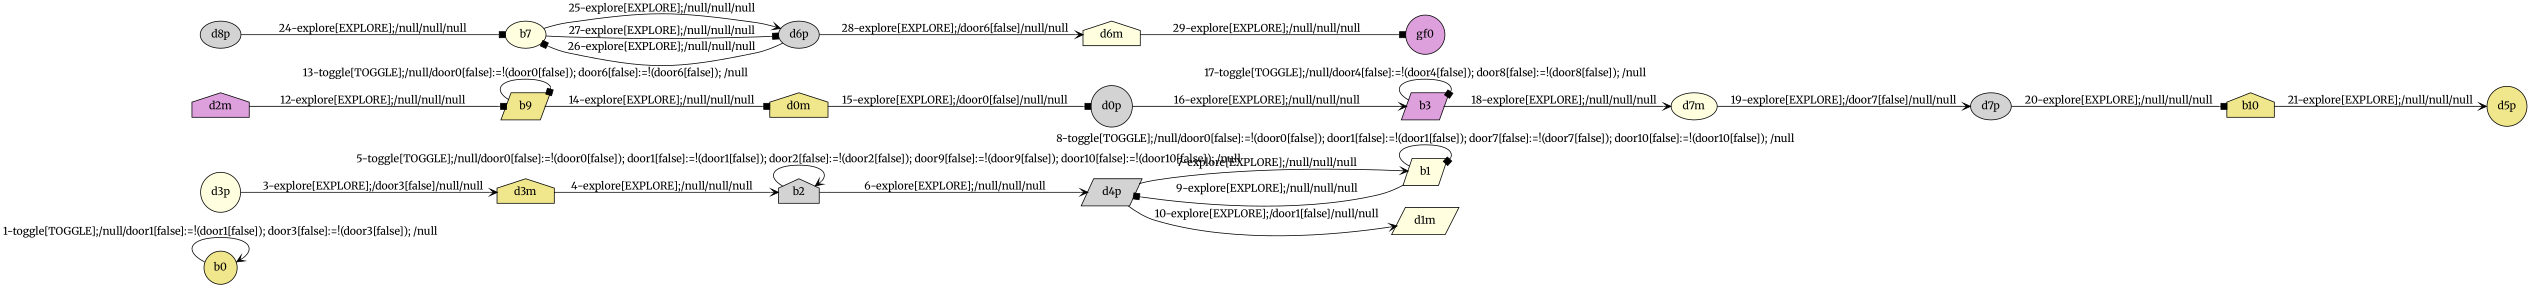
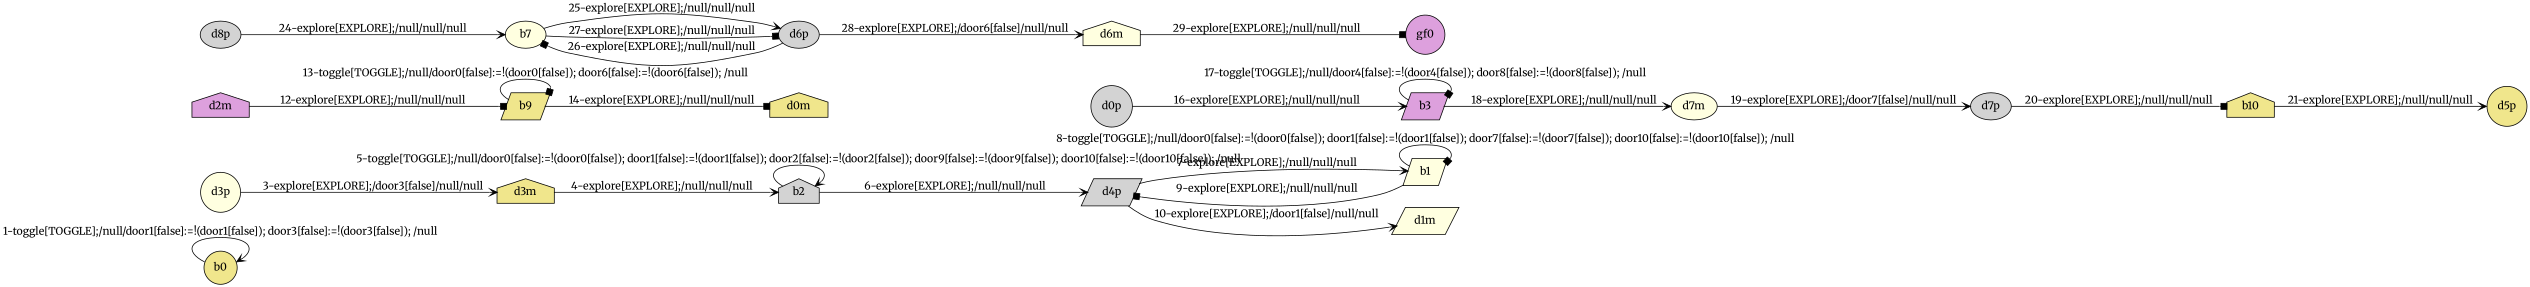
(369, 35) -> (369, 35)
(956, 106) -> none
